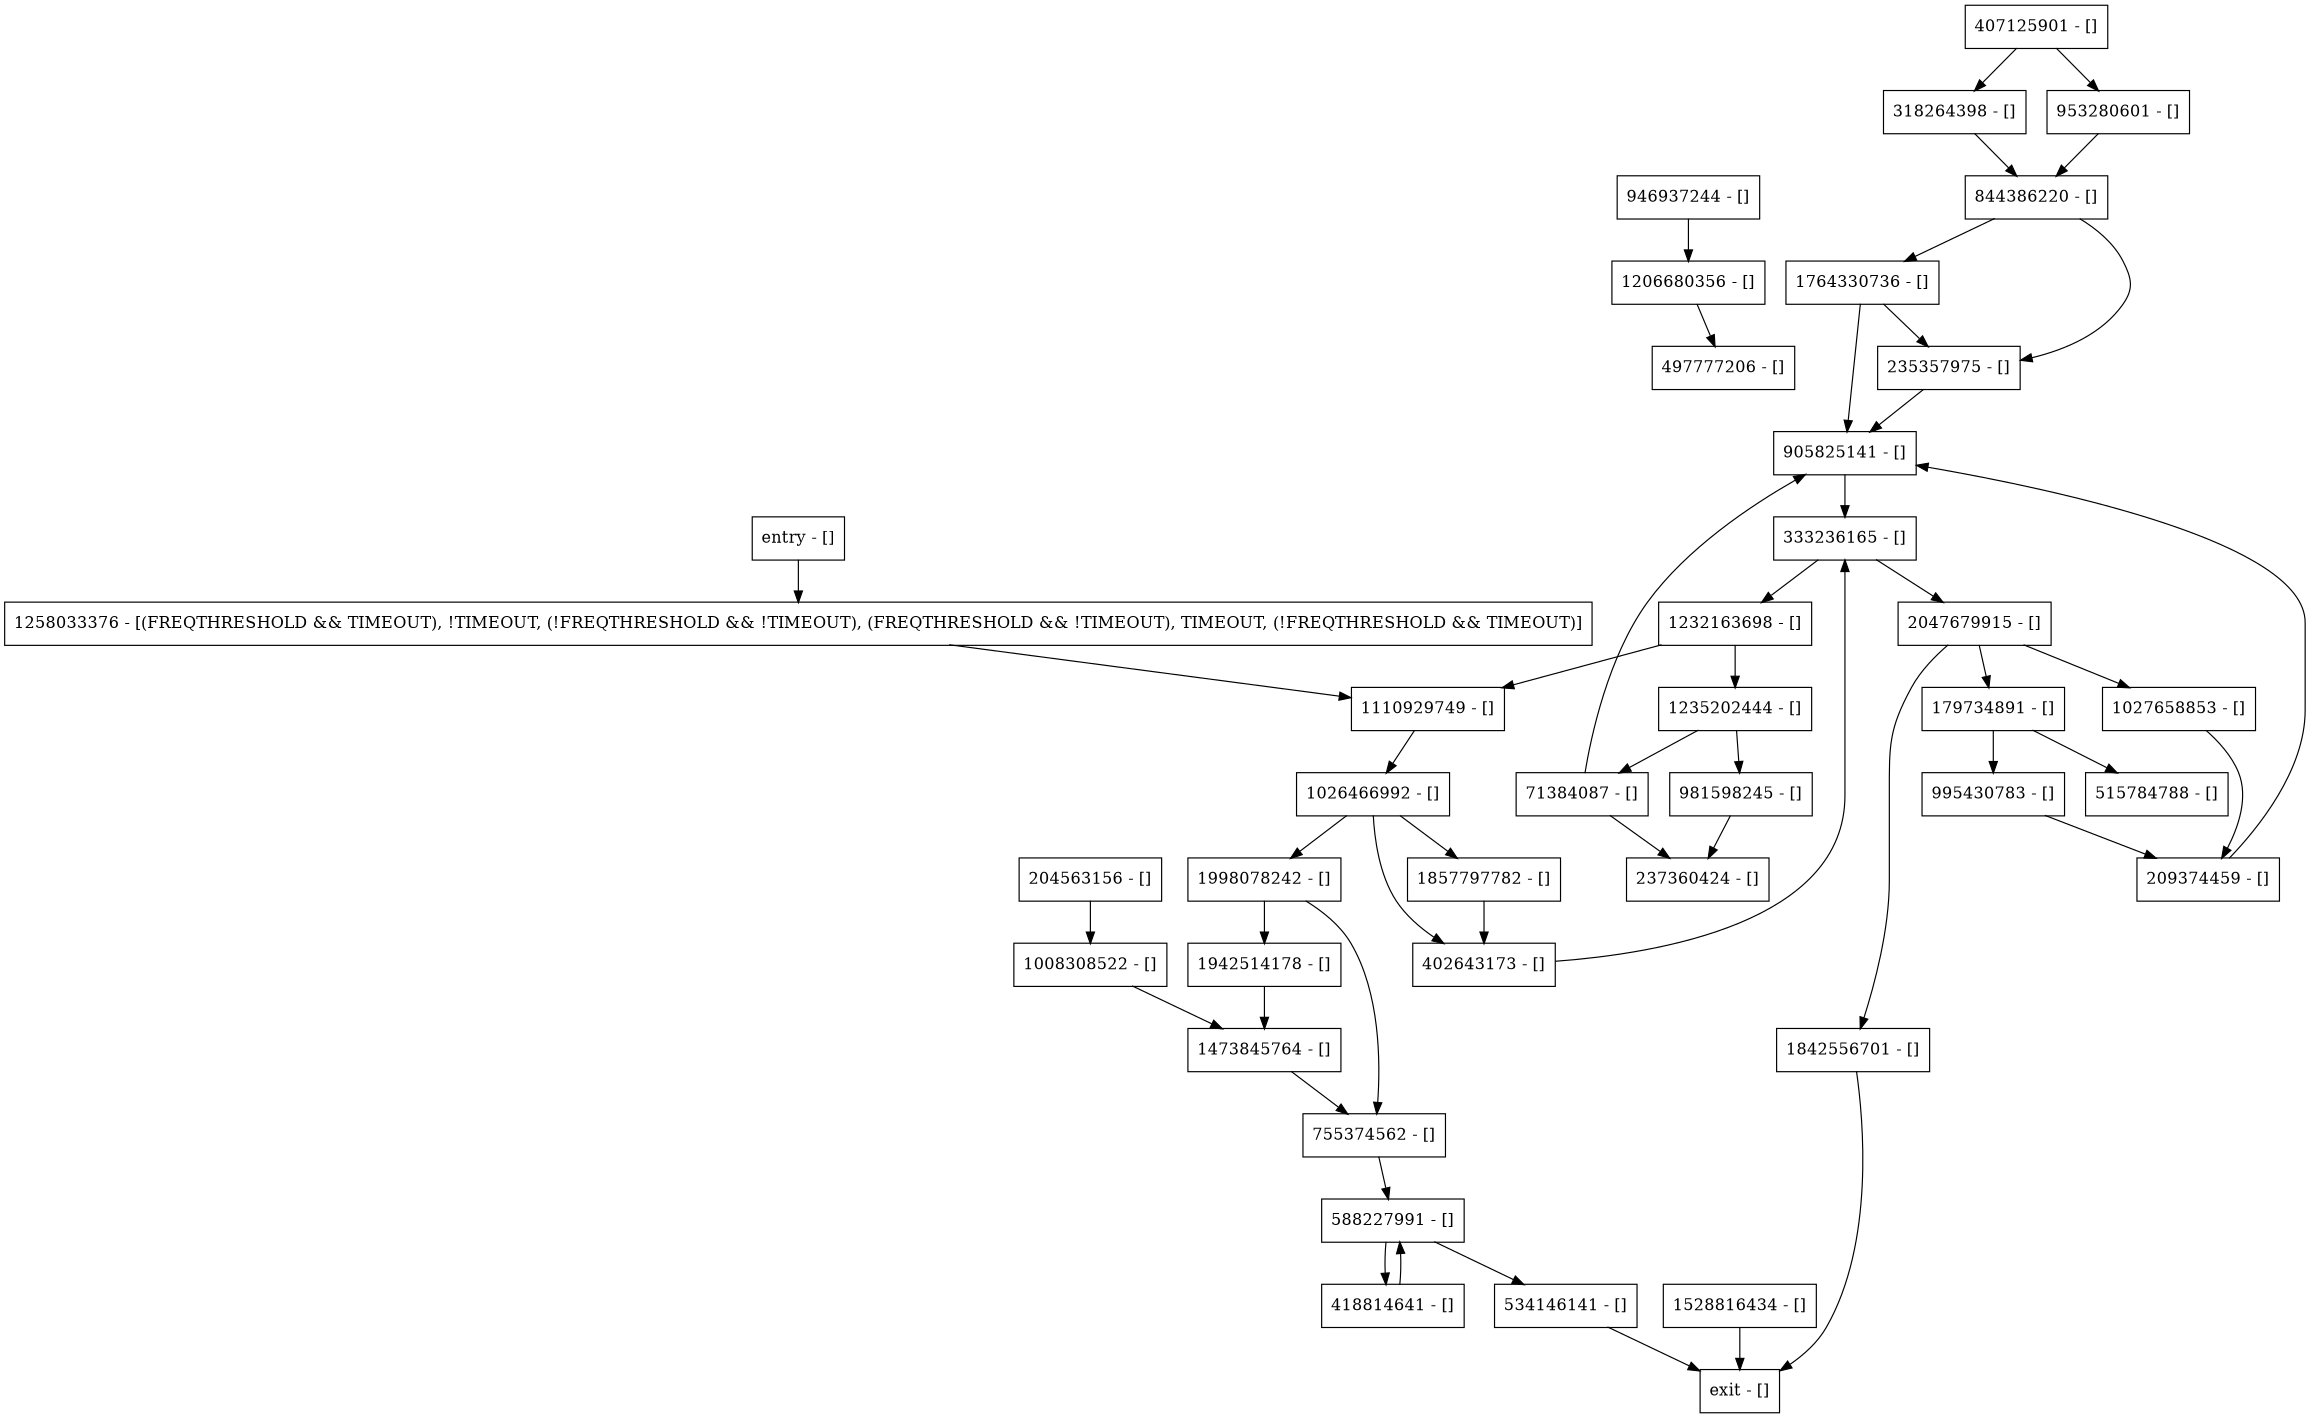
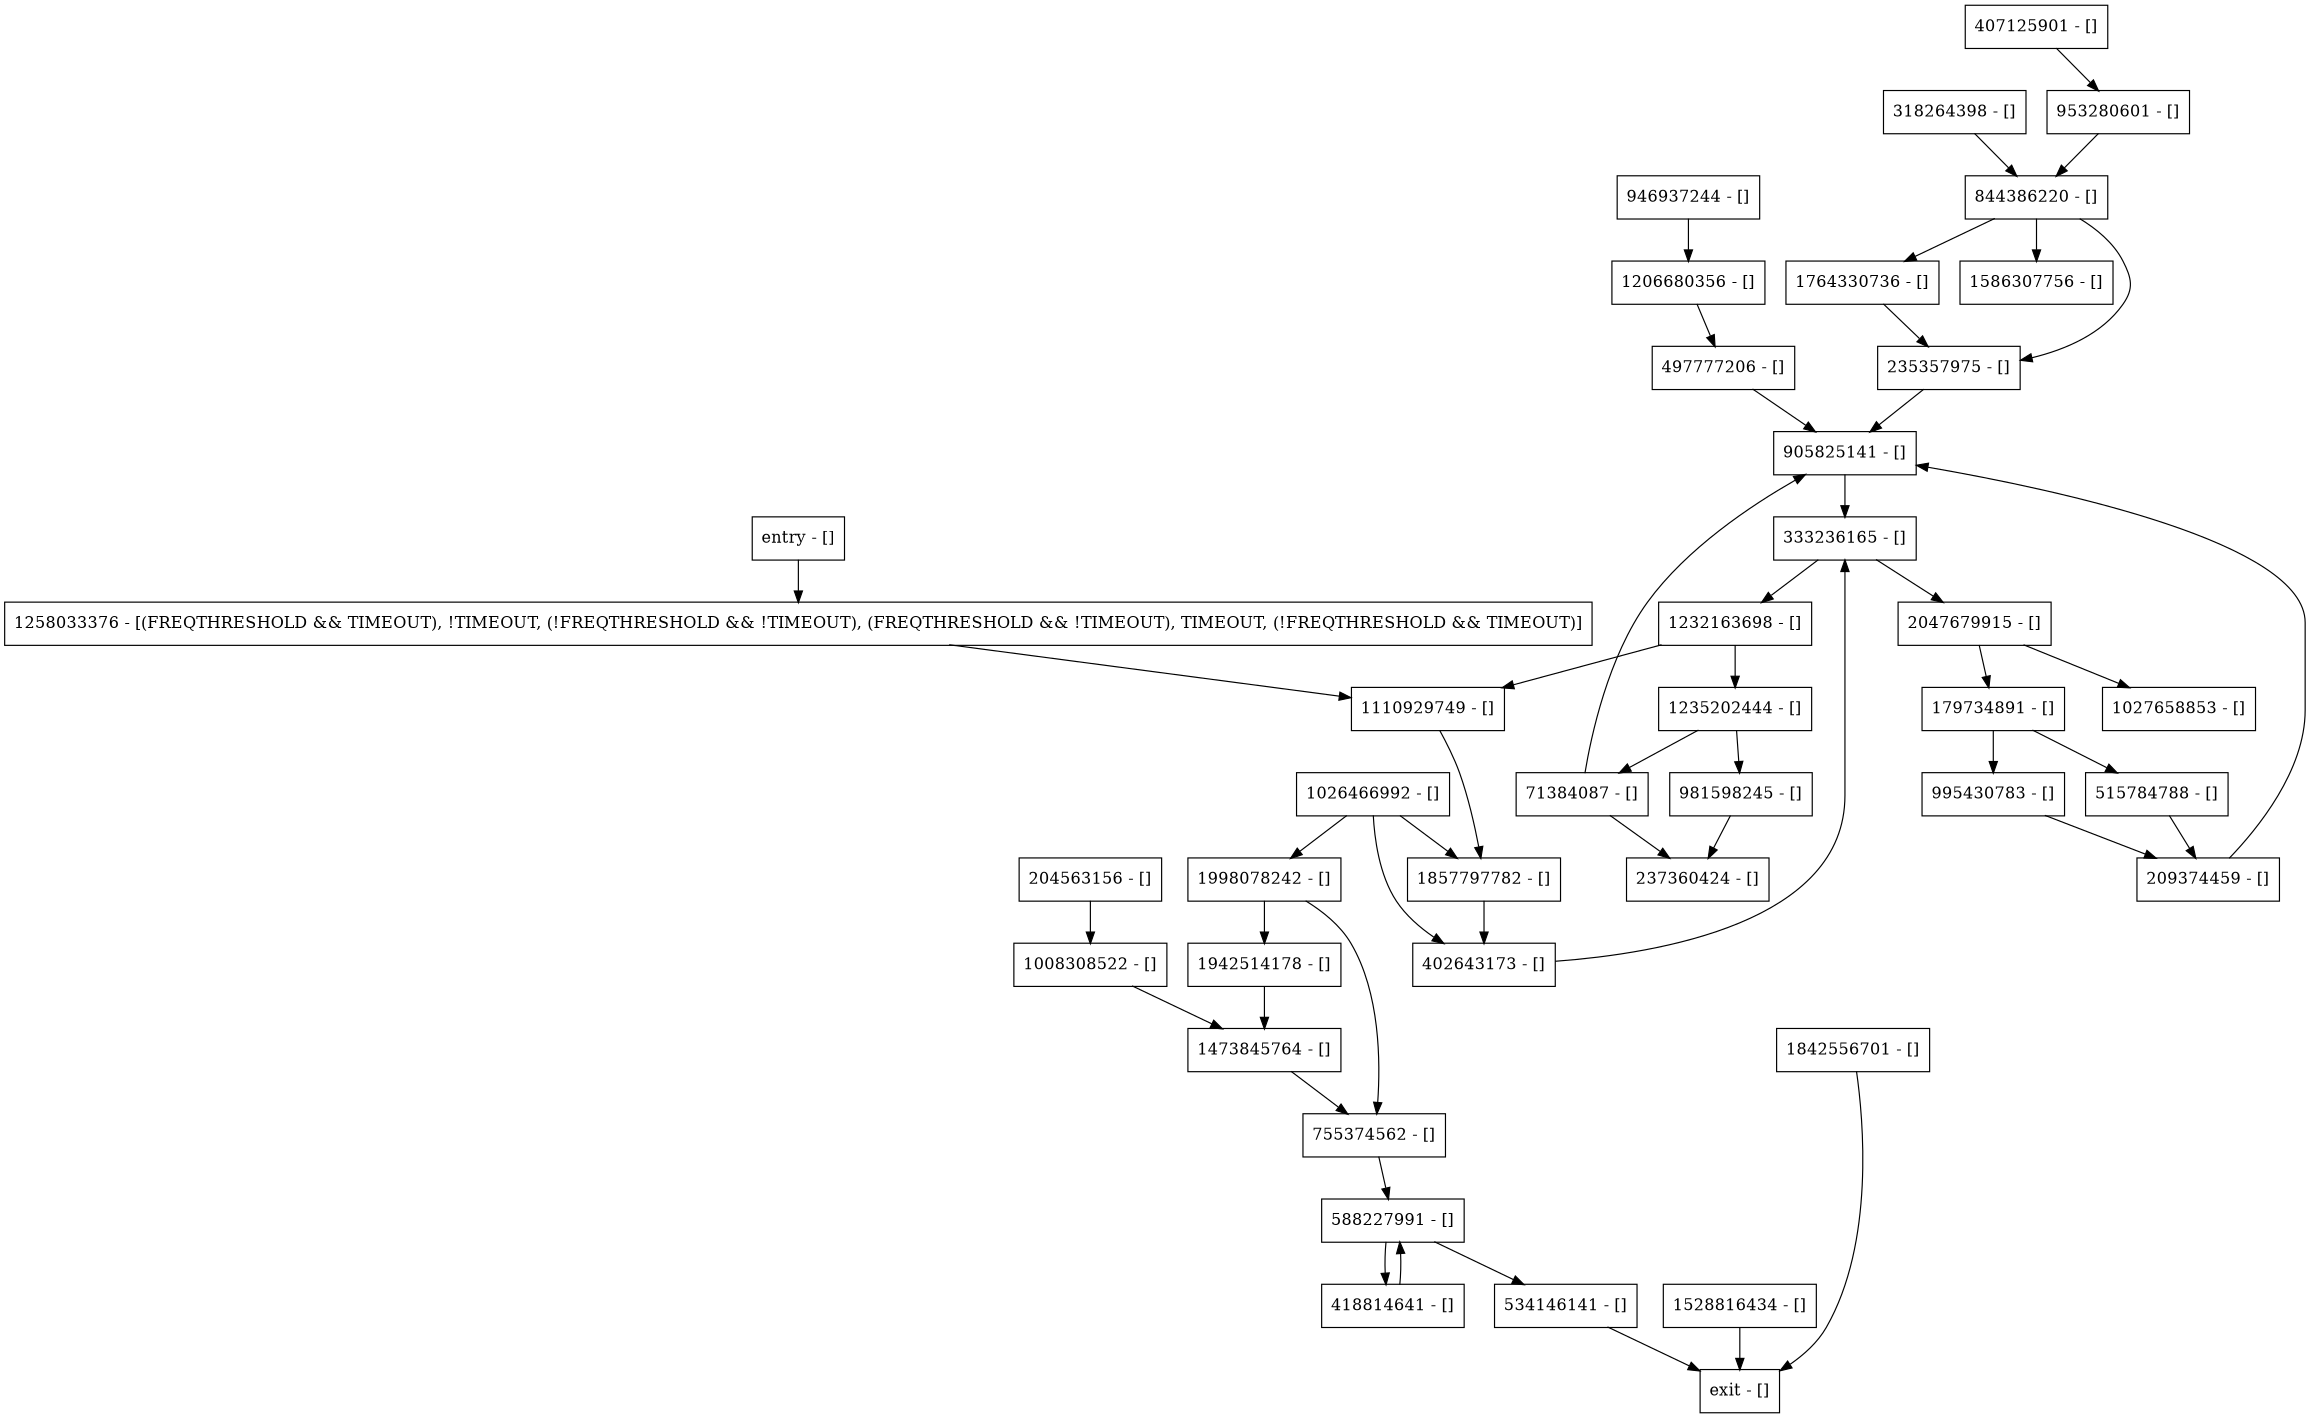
(2000, 65) -> none
none -> (2037, 283)
(1854, 362) -> (1779, 407)
(1404, 747) -> (1464, 787)
(2242, 784) -> (2179, 832)
(1889, 824) -> none
